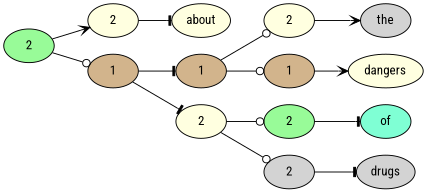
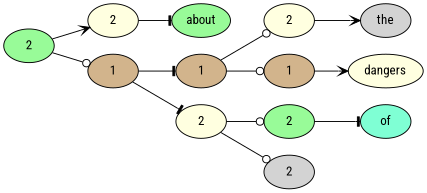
(201, 21) -> (201, 21)
(386, 172) -> none
